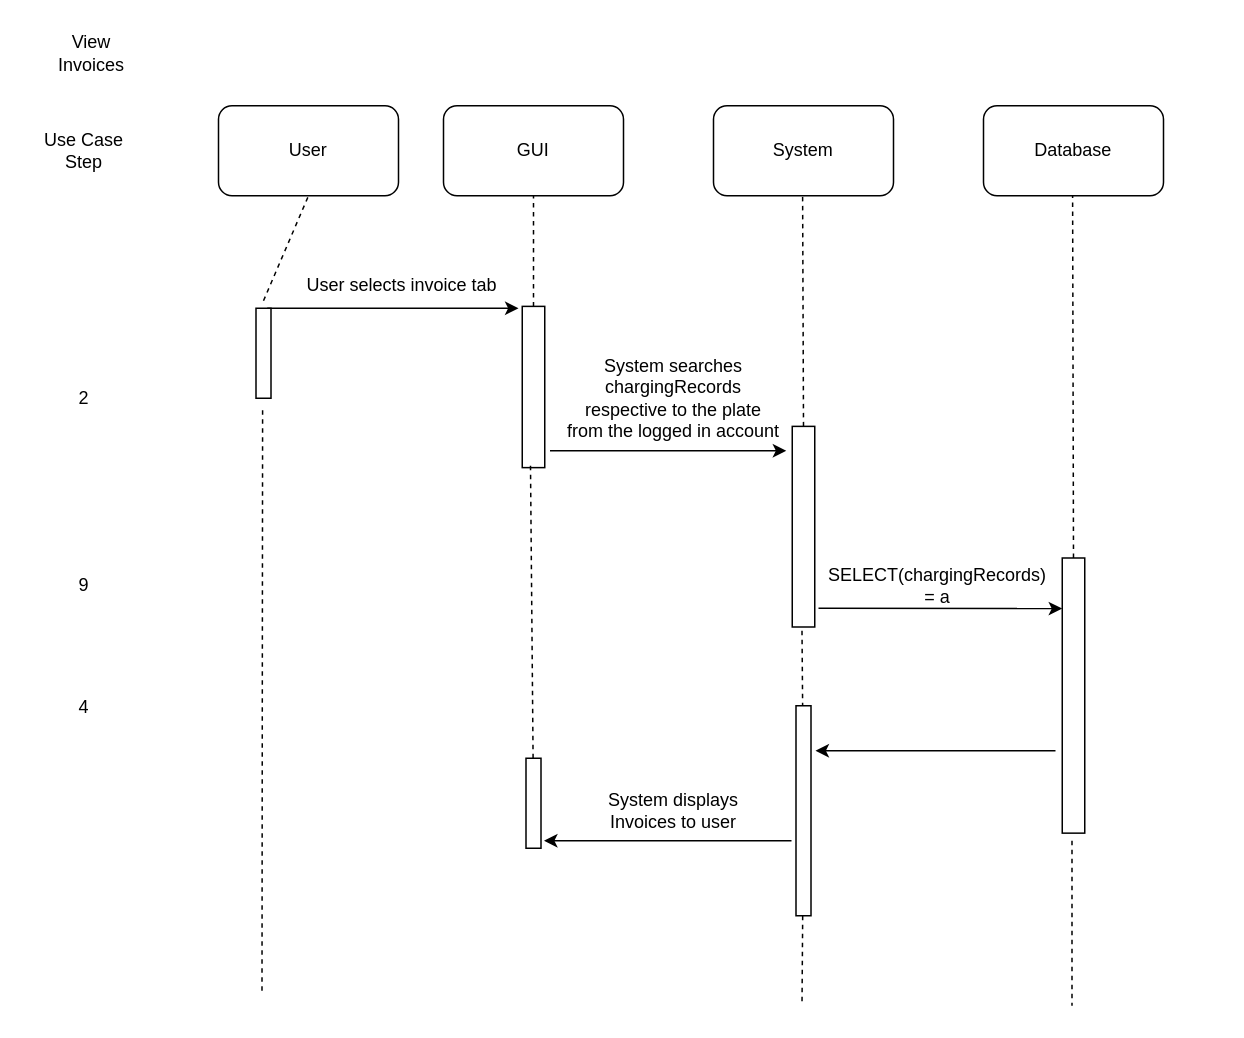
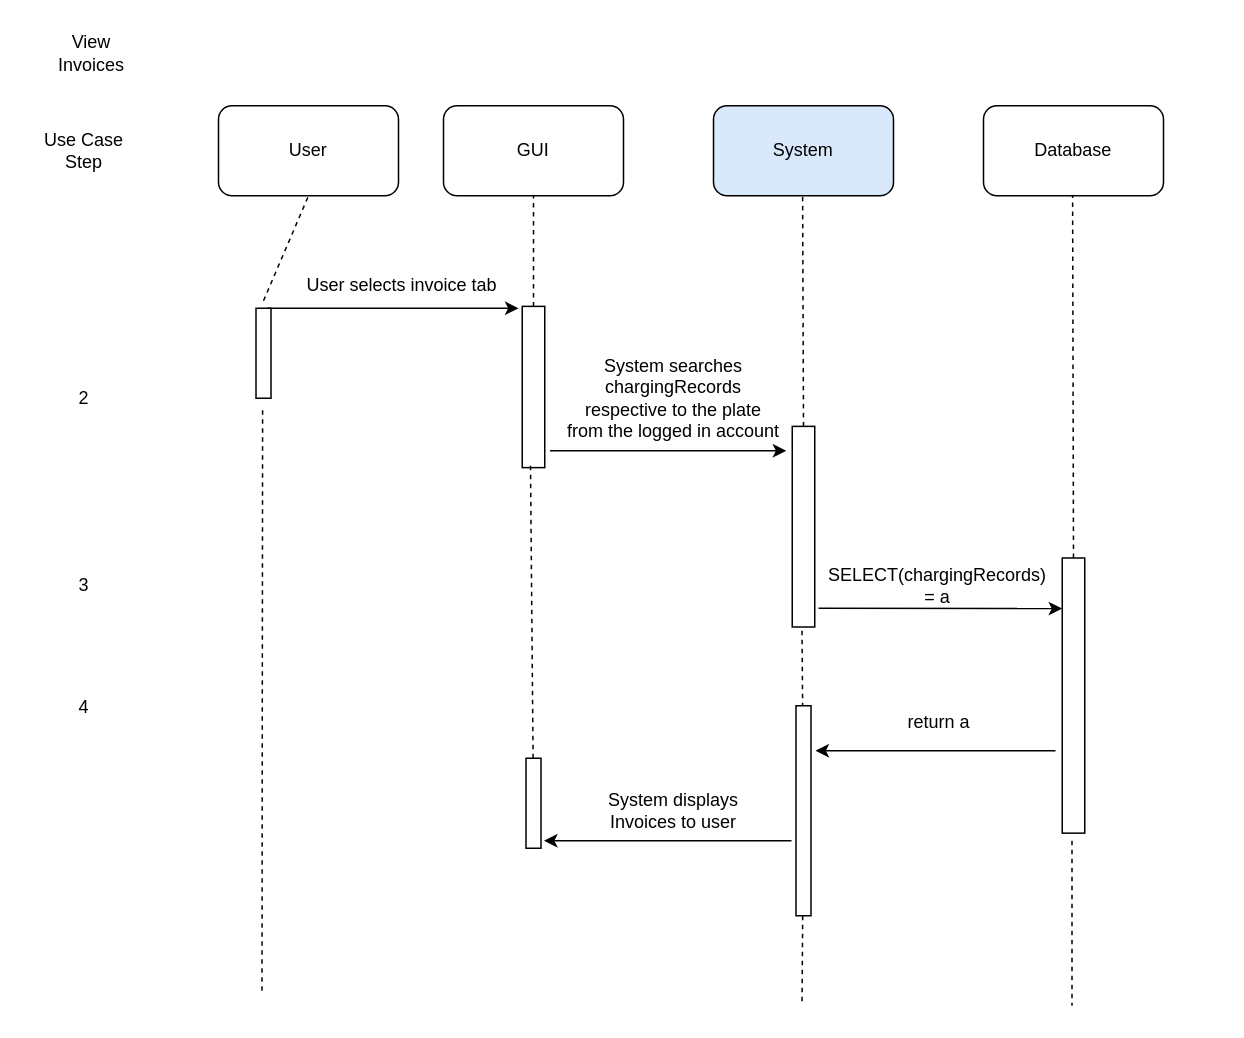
(803, 151) -> (803, 151)
(84, 586) -> (84, 586)
none -> (938, 722)
